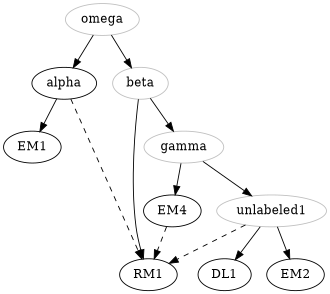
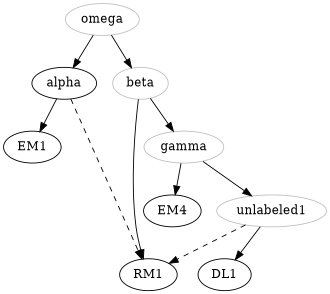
(162, 239) -> none
(296, 275) -> none
